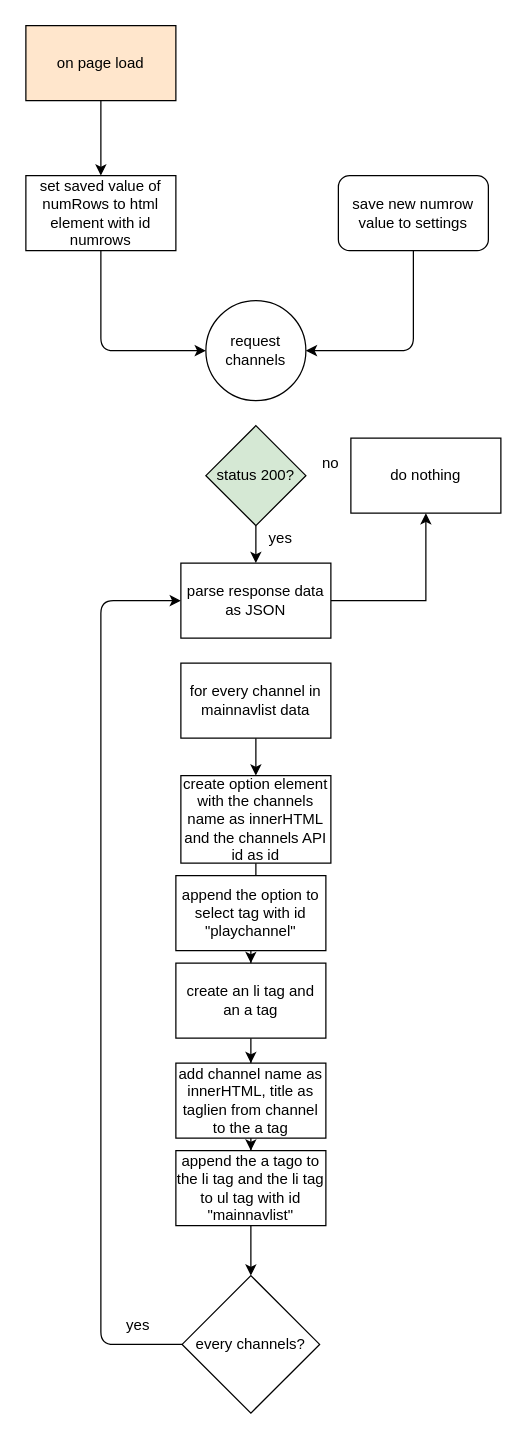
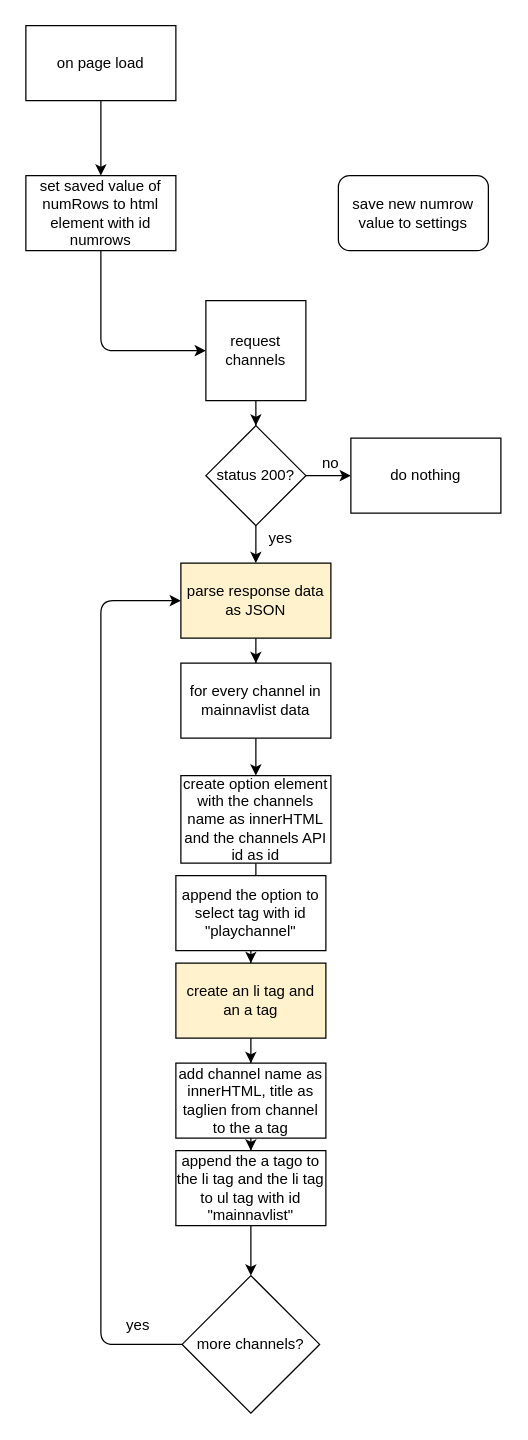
(101, 63) -> (101, 63)
(410, 348) -> none
(256, 351) -> (256, 351)
none -> (256, 418)
(256, 476) -> (256, 476)
none -> (329, 476)
(256, 601) -> (256, 601)
(418, 601) -> (256, 655)
(251, 1001) -> (251, 1001)
(251, 1344) -> (251, 1344)
